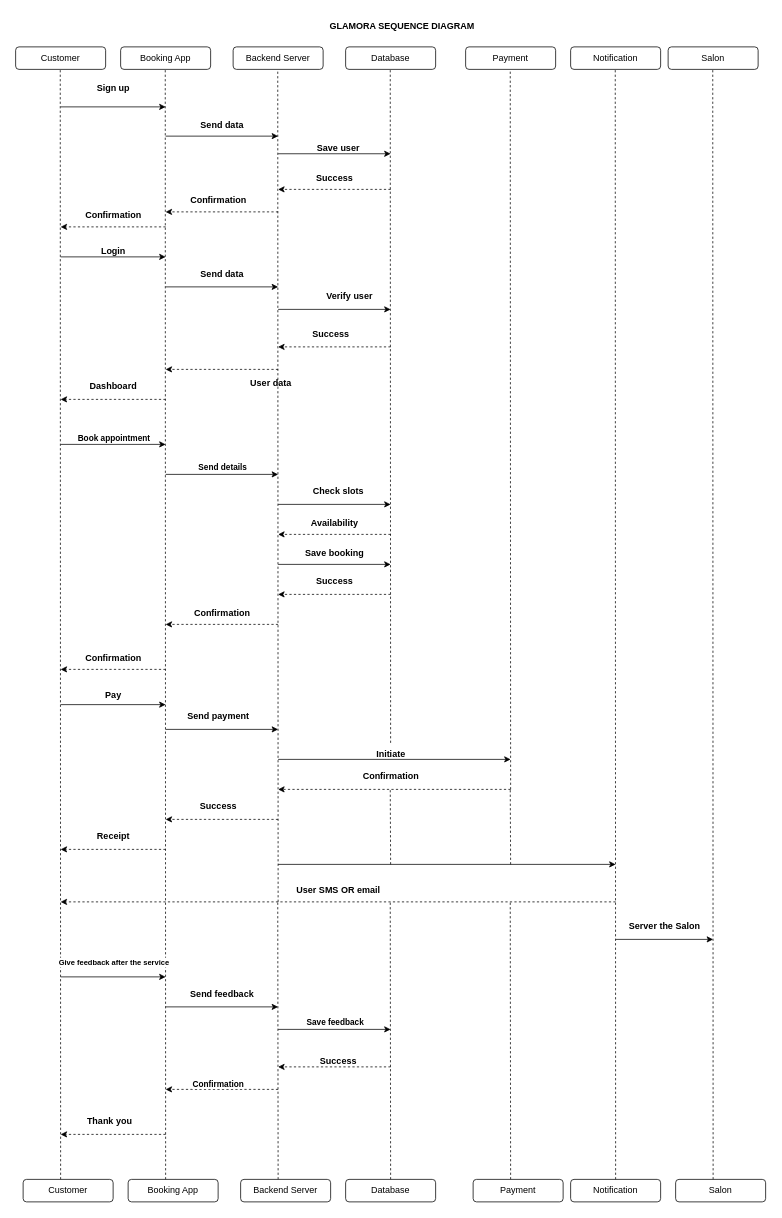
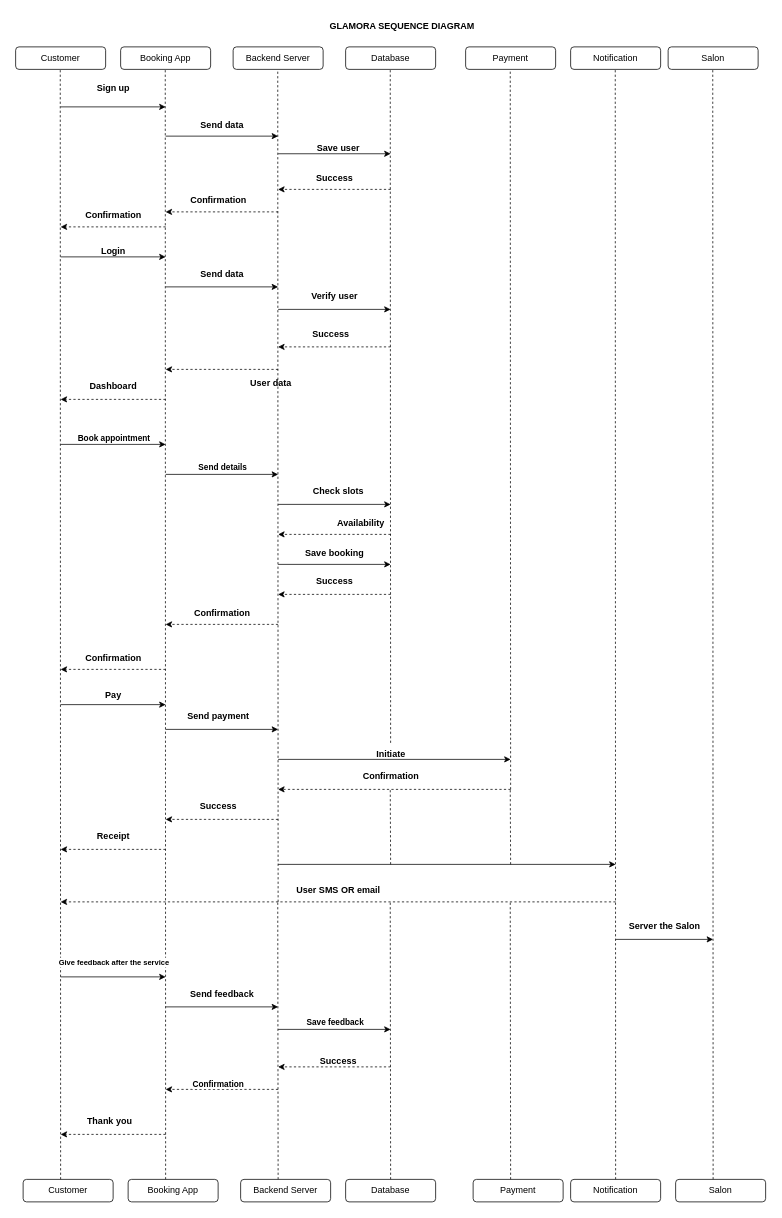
(349, 297) -> (334, 297)
(334, 523) -> (360, 523)
